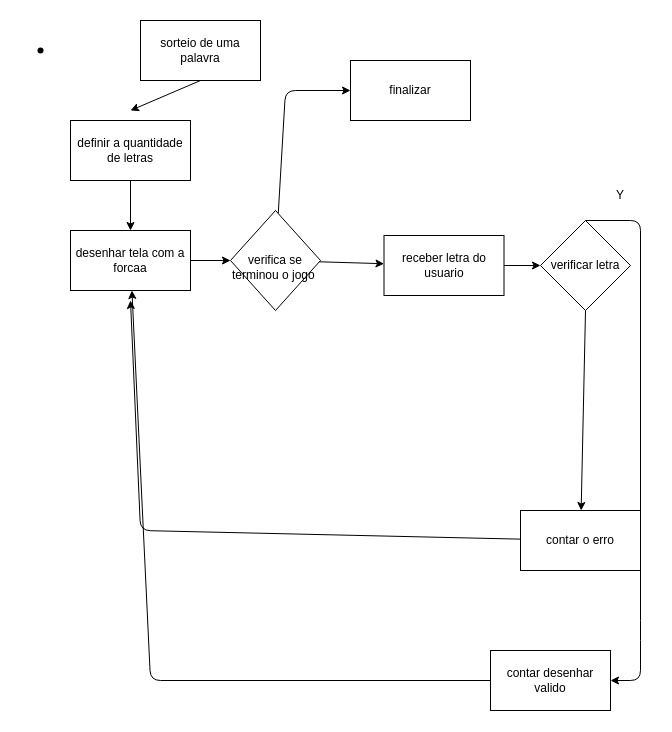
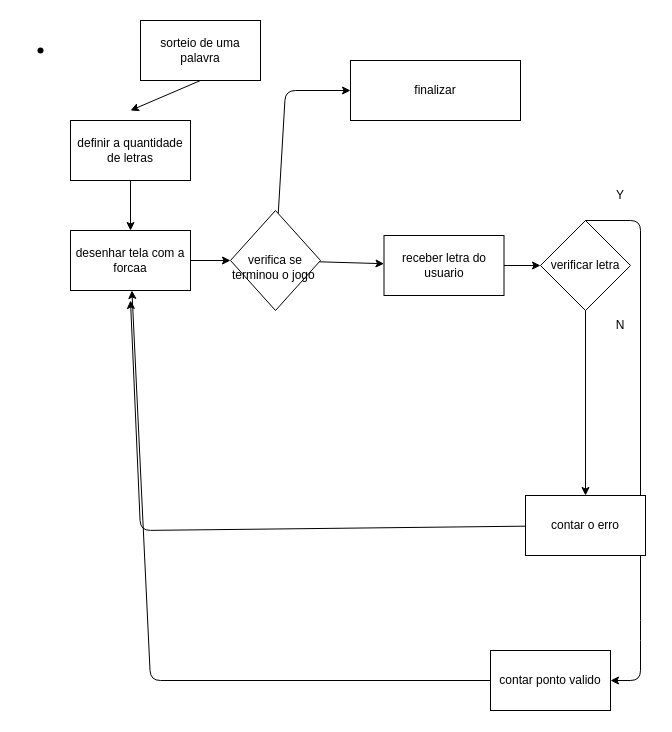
(411, 91) -> (436, 91)
none -> (621, 326)
(581, 541) -> (586, 526)
(551, 681) -> (551, 681)
